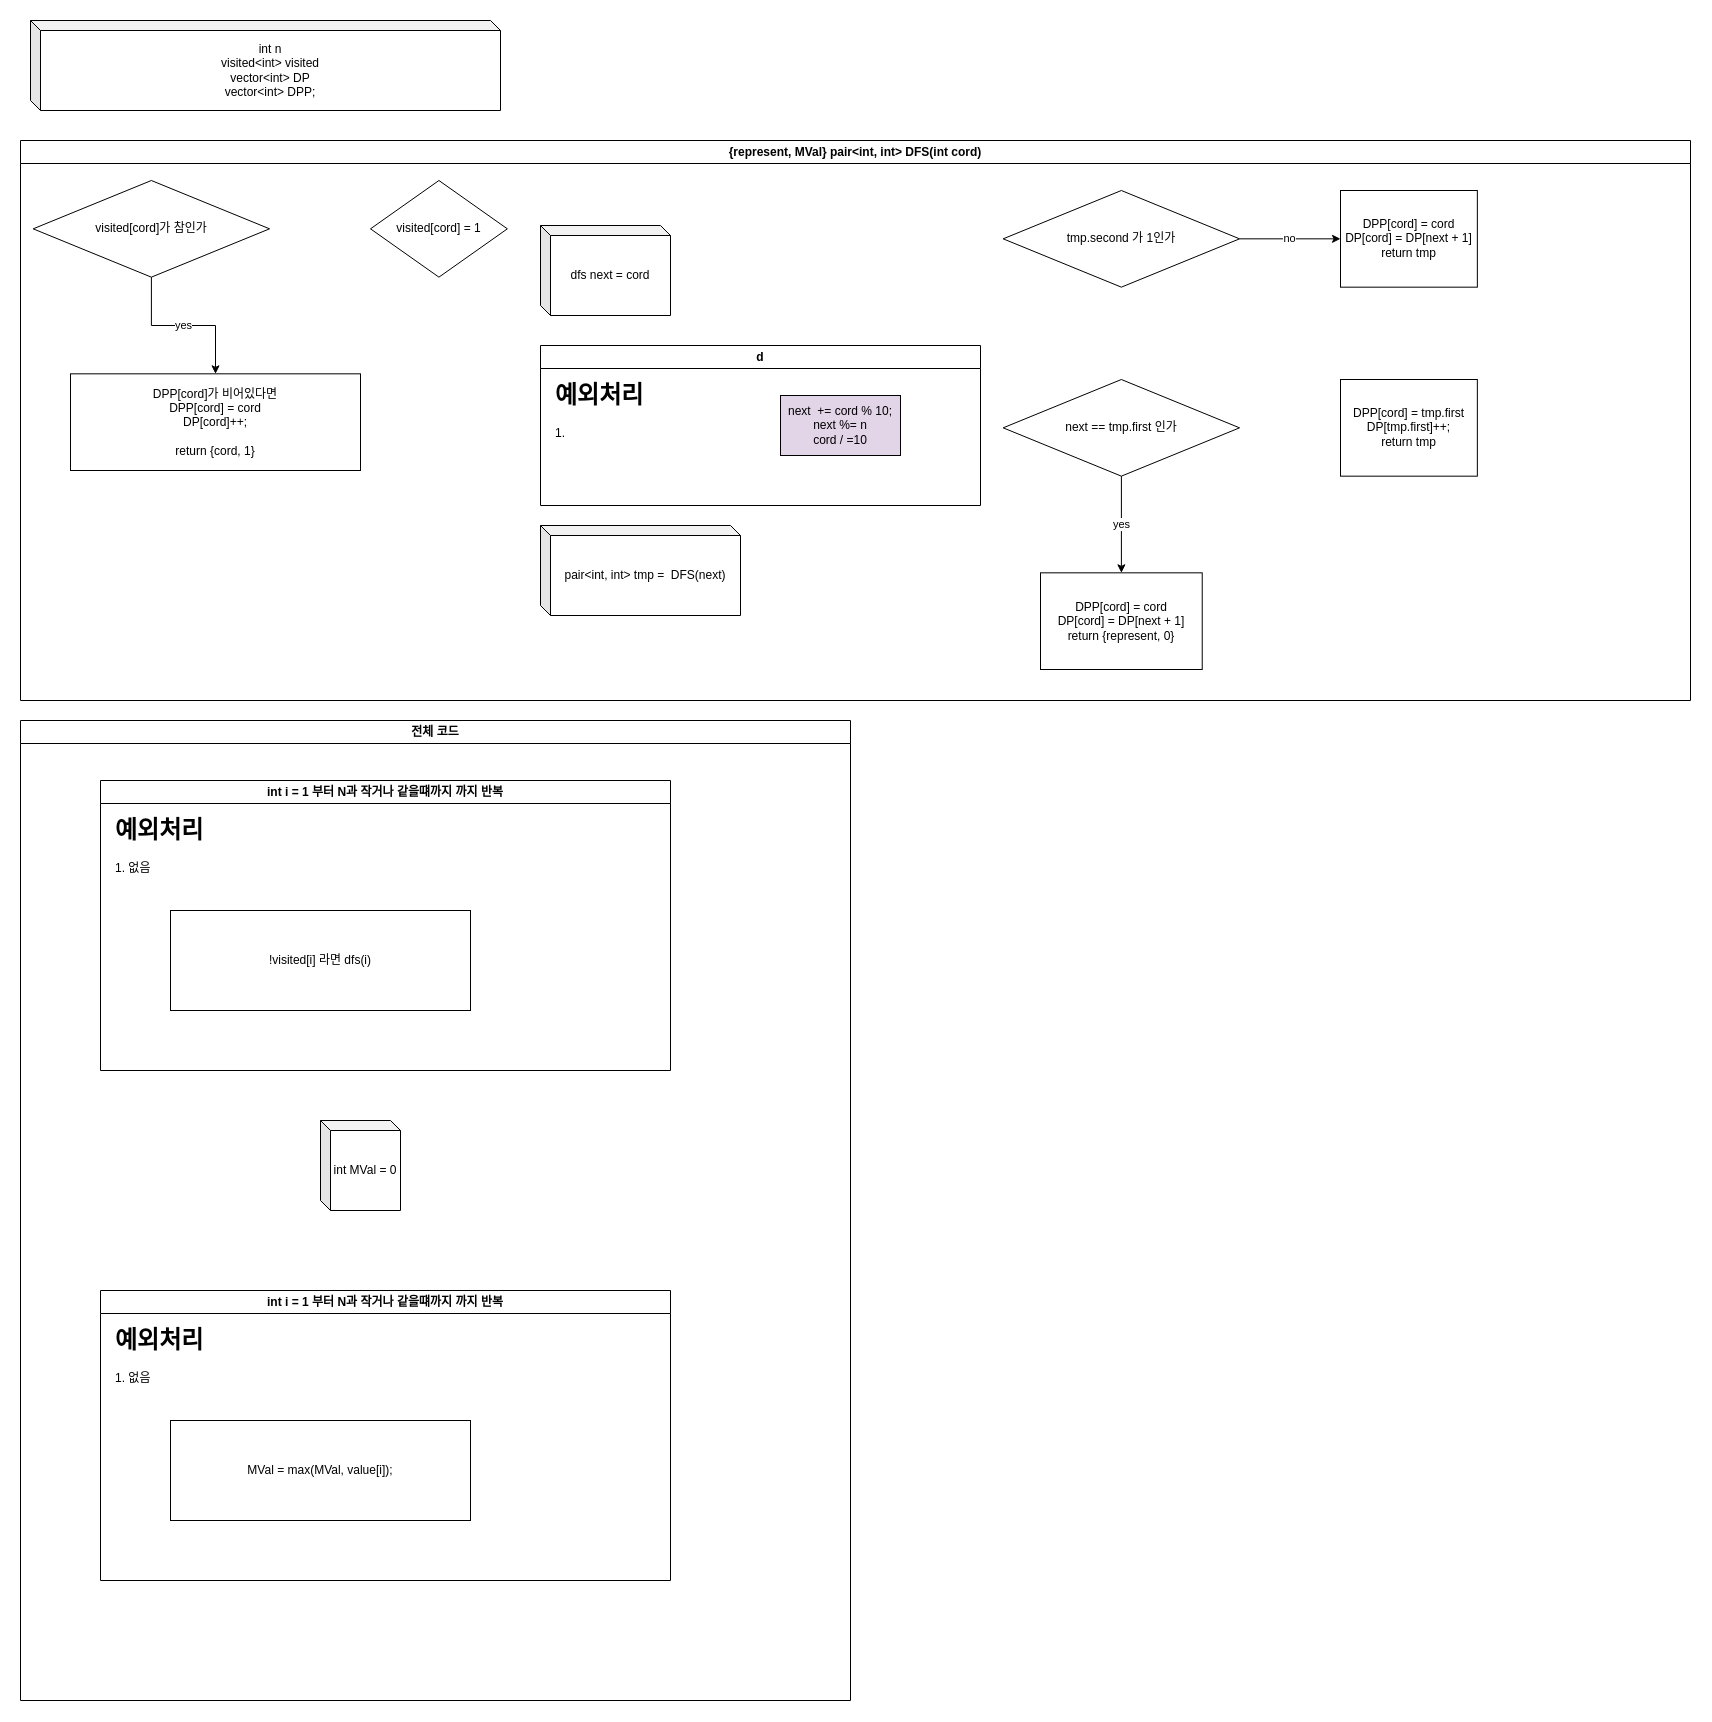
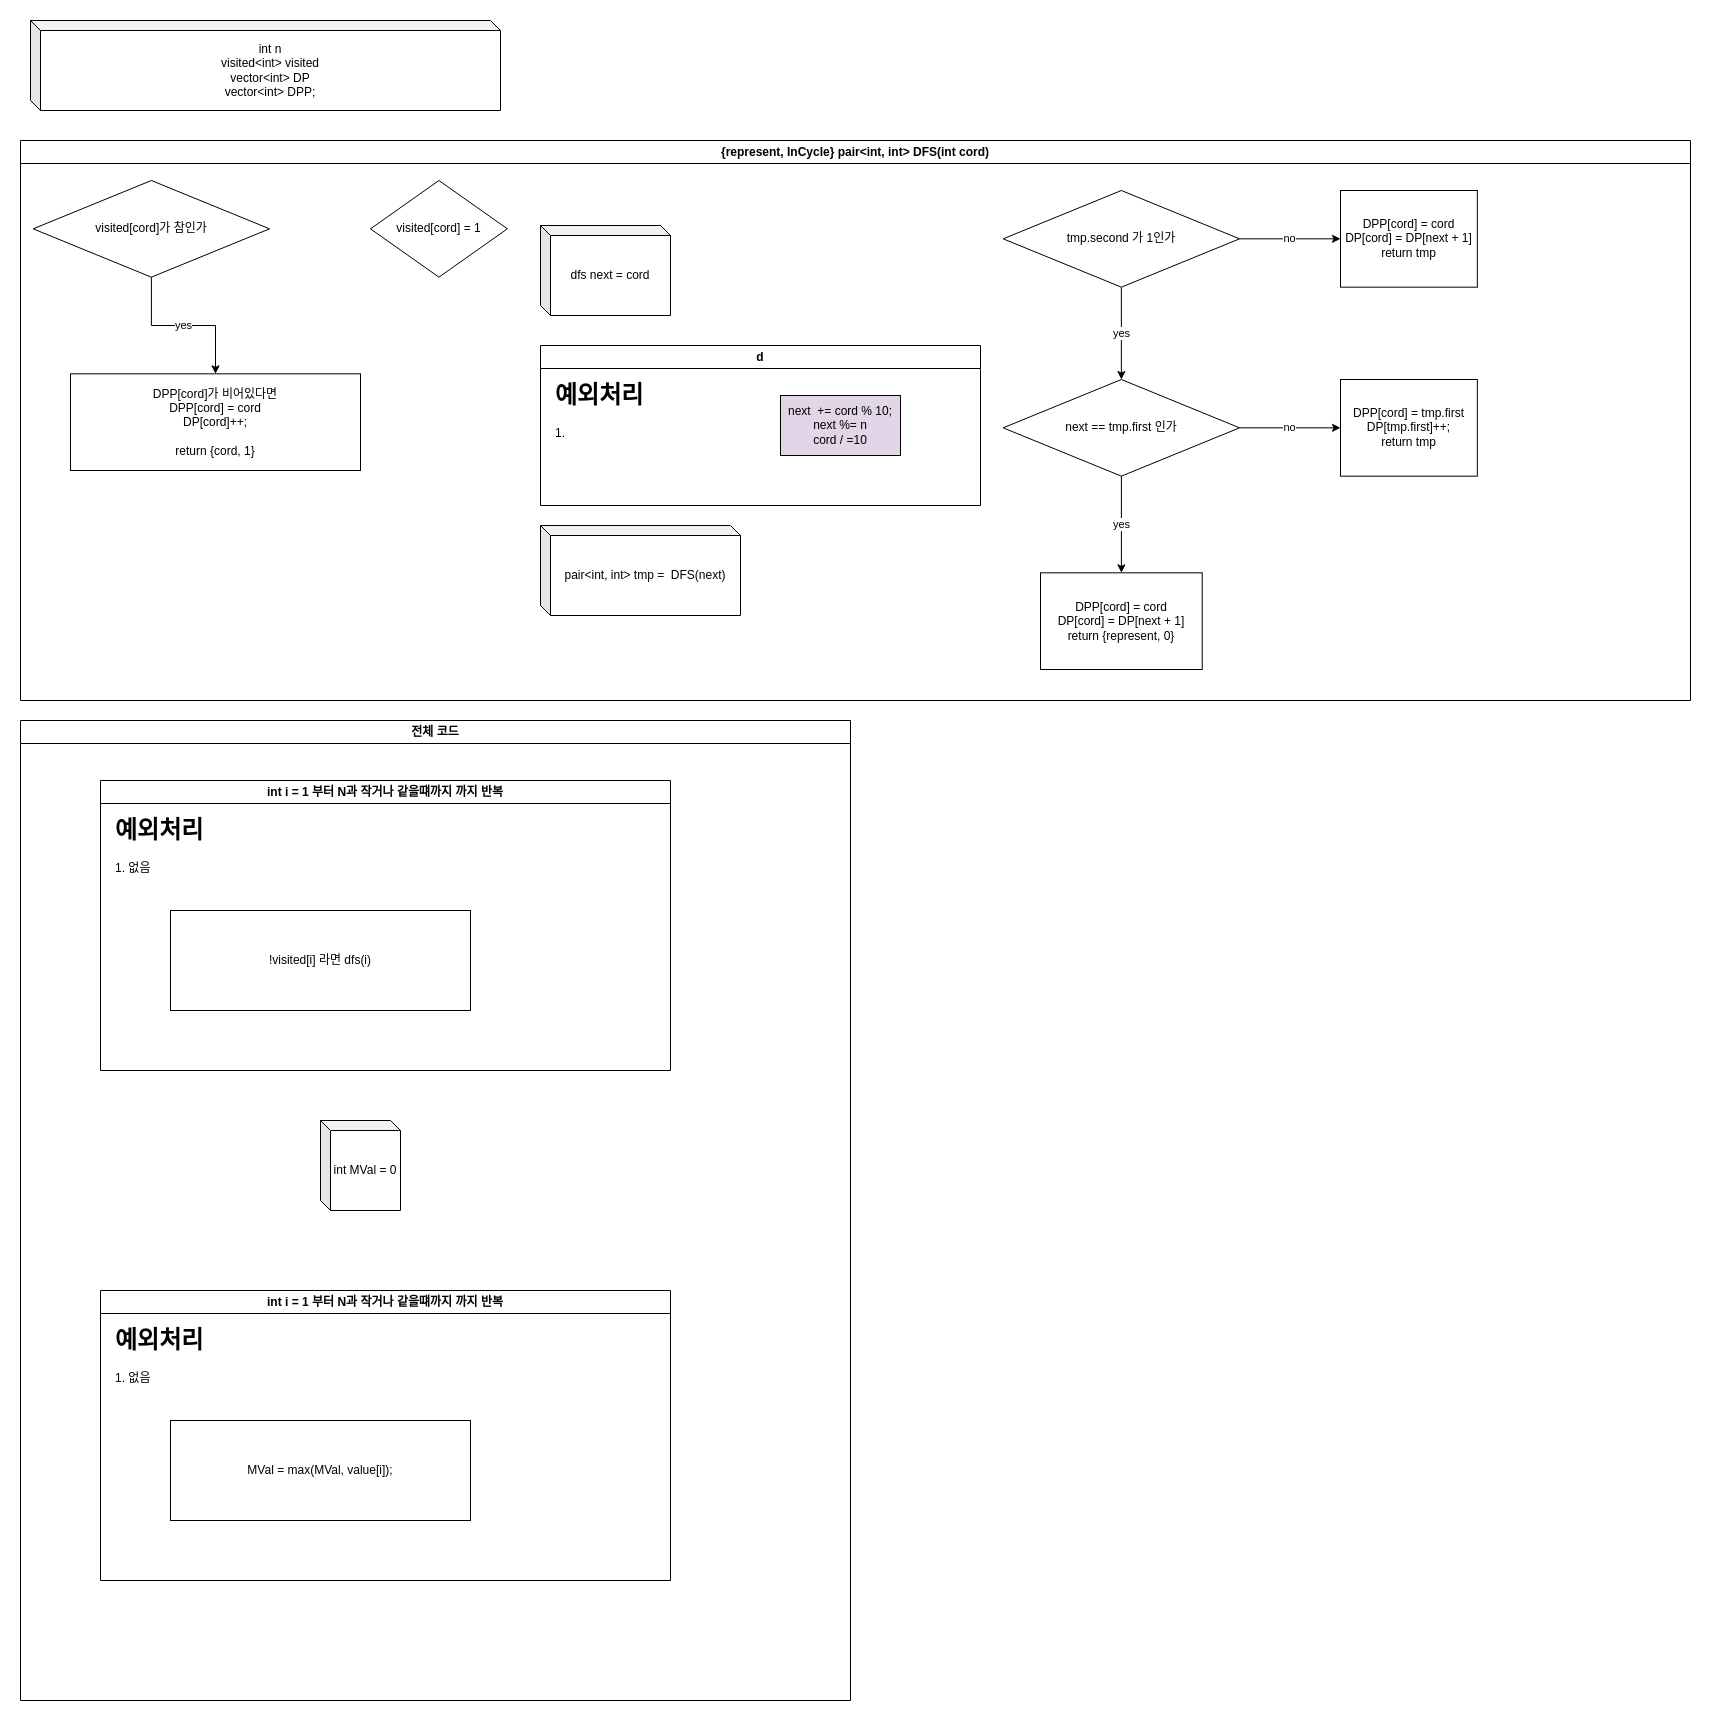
(856, 153) -> (856, 153)
none -> (1121, 330)
none -> (1287, 428)
